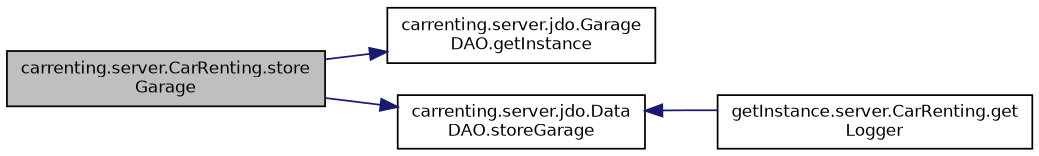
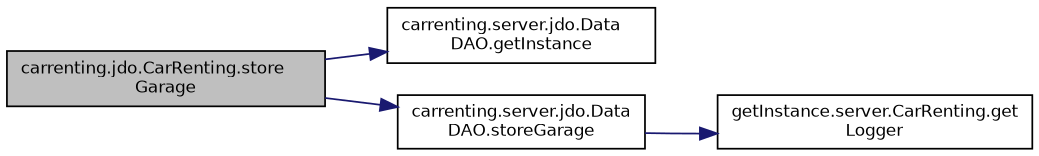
(521, 35) -> (521, 35)
(166, 79) -> (166, 79)
(690, 110) -> (672, 133)
